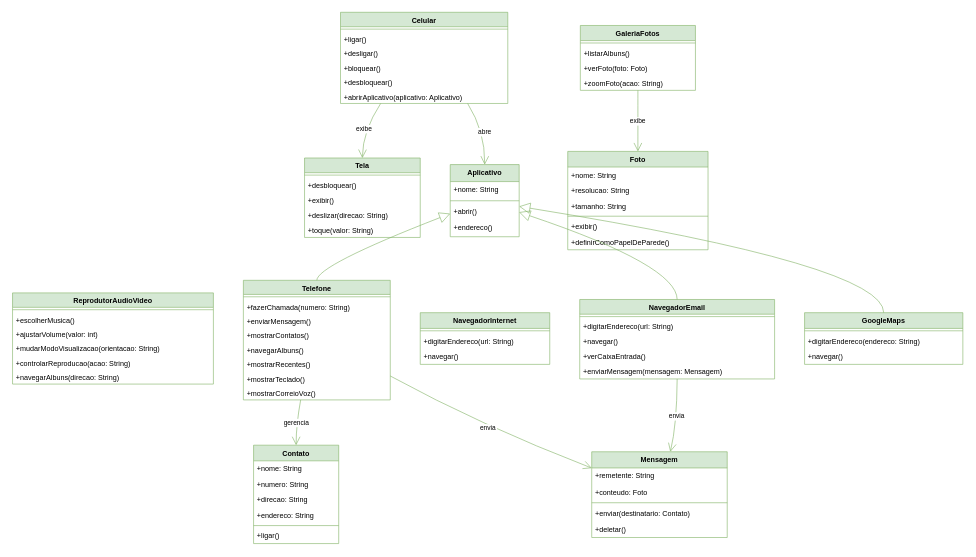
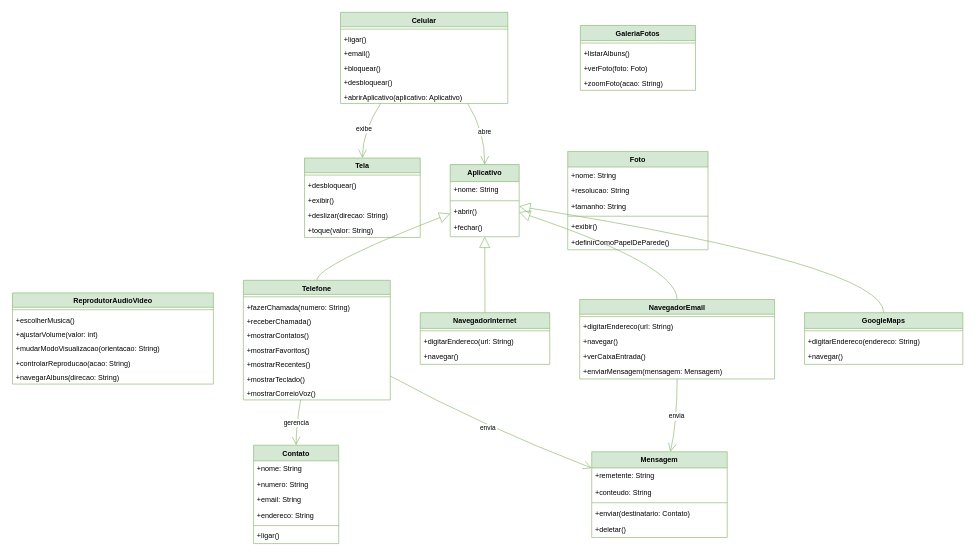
(364, 54) -> (358, 54)
(638, 120) -> none
(476, 228) -> (472, 228)
none -> (485, 279)
(280, 322) -> (281, 322)
(278, 351) -> (284, 351)
(624, 493) -> (627, 493)
(285, 500) -> (280, 500)
